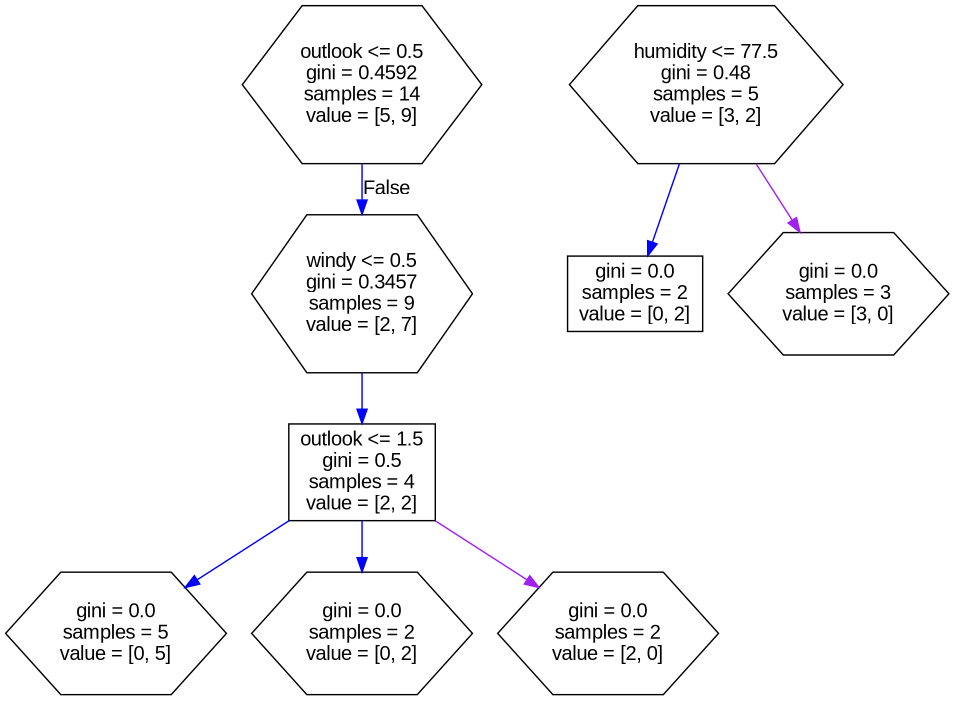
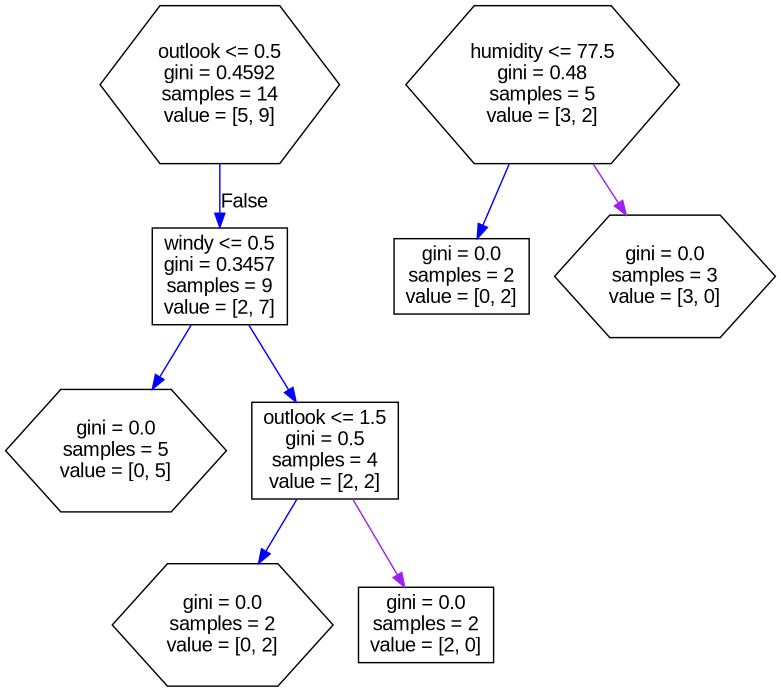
(362, 294) -> (220, 276)
(243, 550) -> (176, 351)
(608, 633) -> (426, 625)
